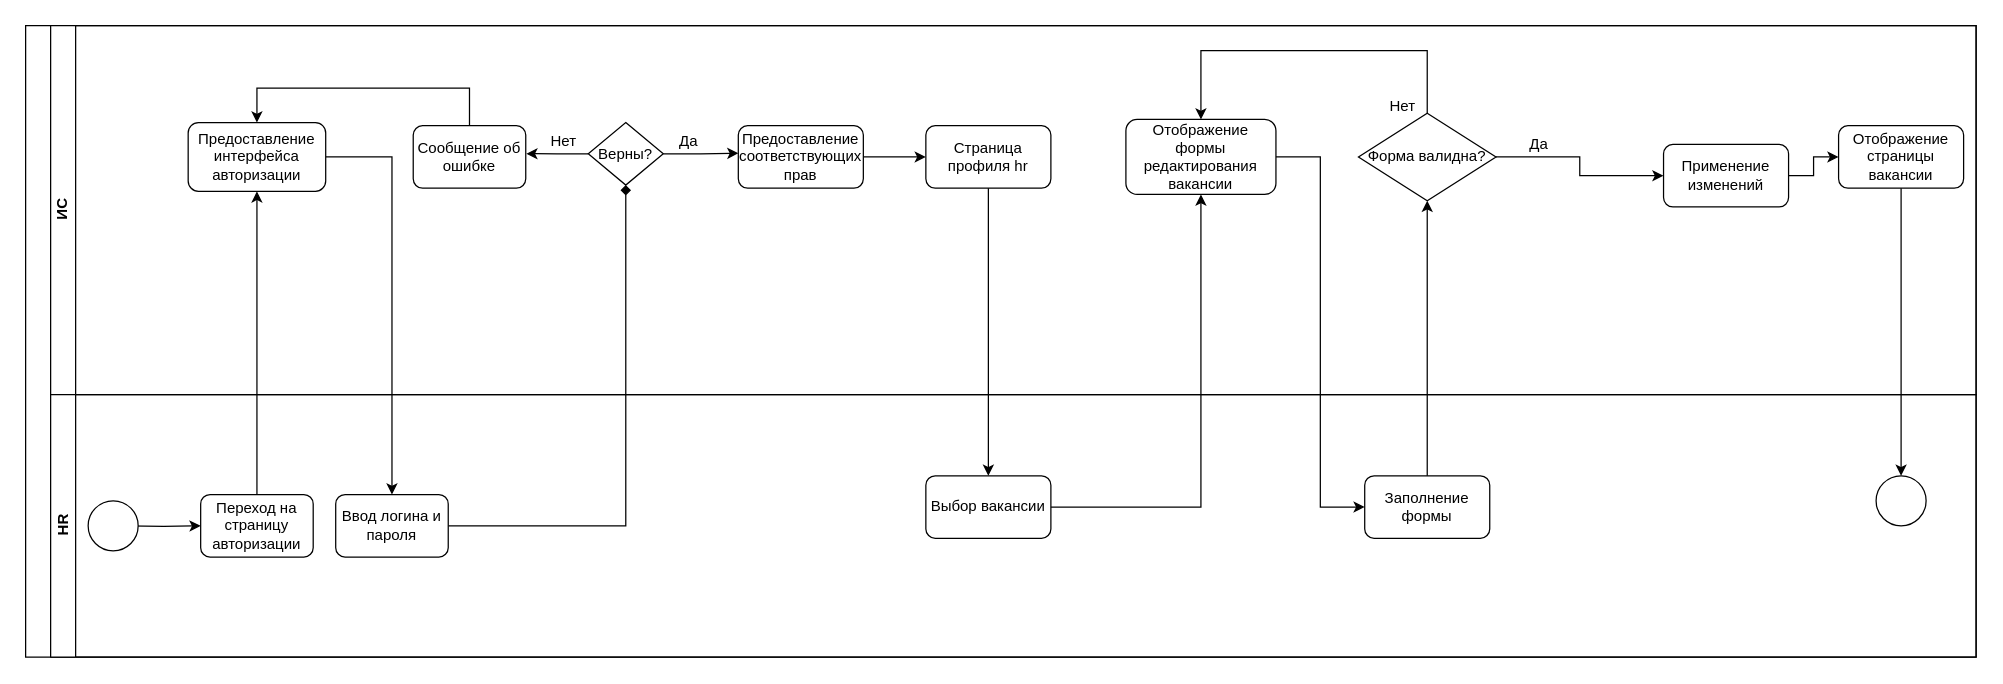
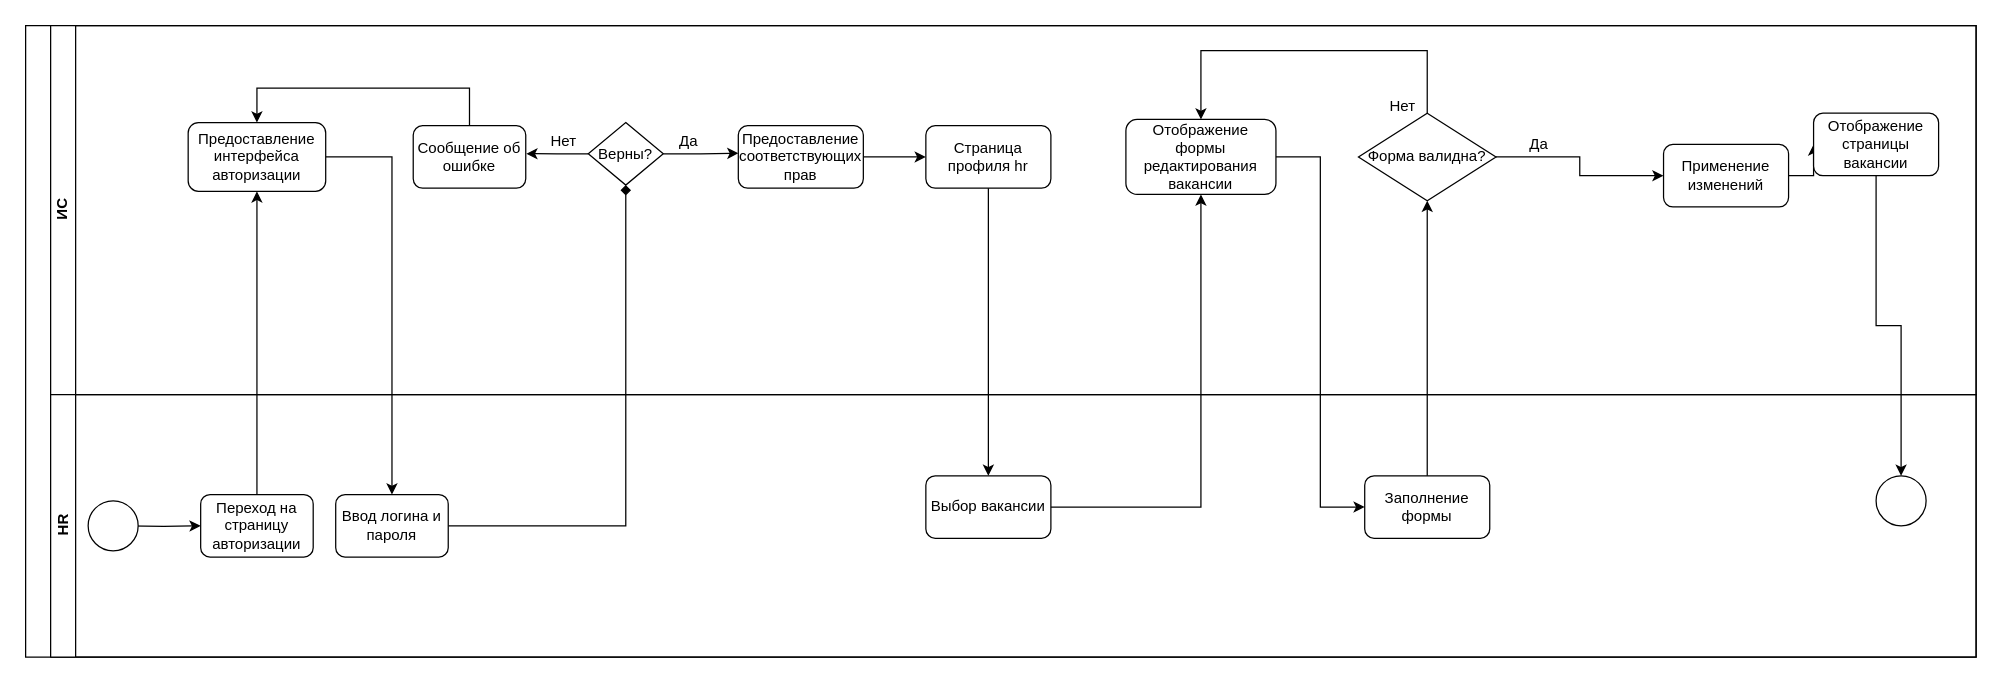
(1901, 157) -> (1876, 144)
